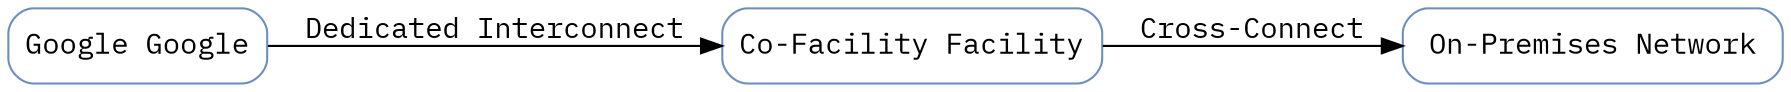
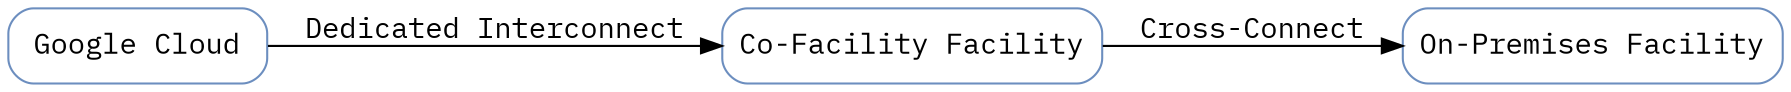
(138, 46) -> (138, 46)
(1593, 46) -> (1593, 46)
